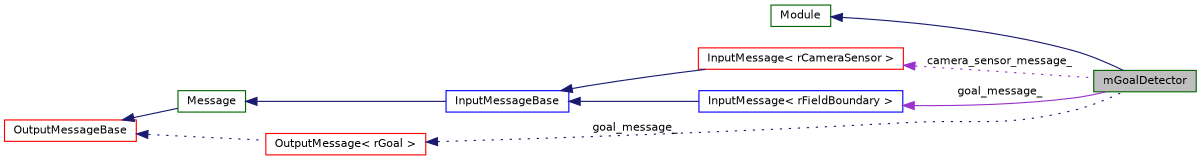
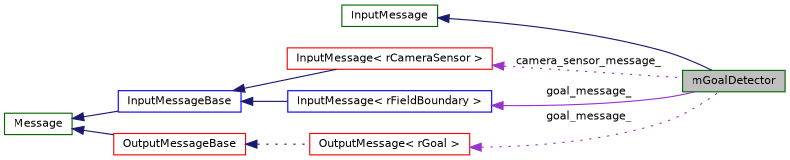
(801, 16) -> (390, 16)
(156, 113) -> (99, 133)
(782, 129) -> (605, 136)
